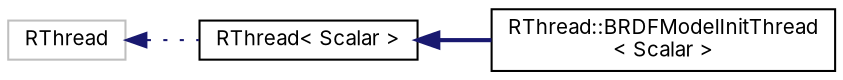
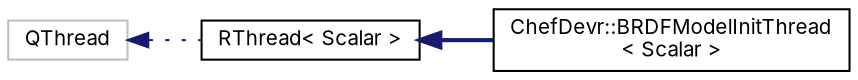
(67, 40) -> (68, 40)
(663, 40) -> (672, 40)
